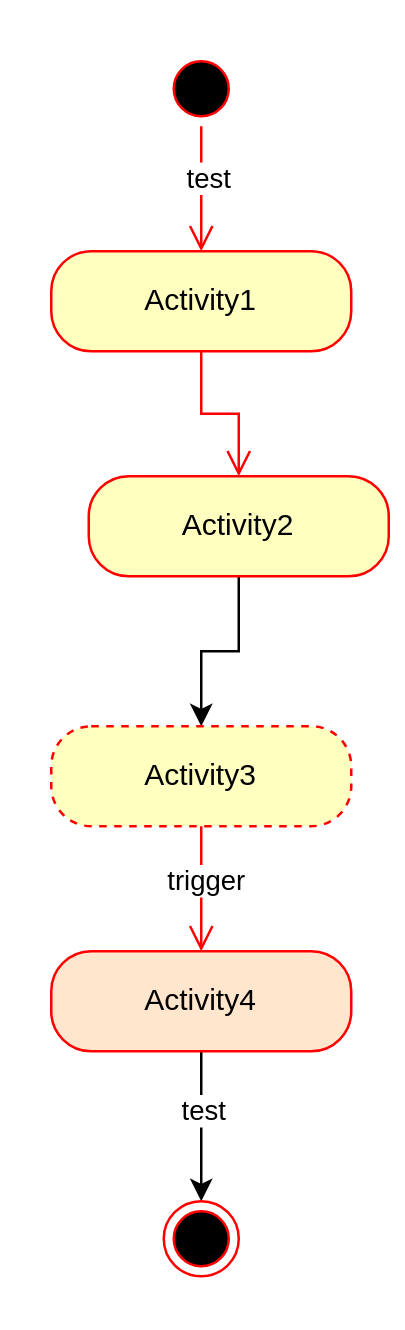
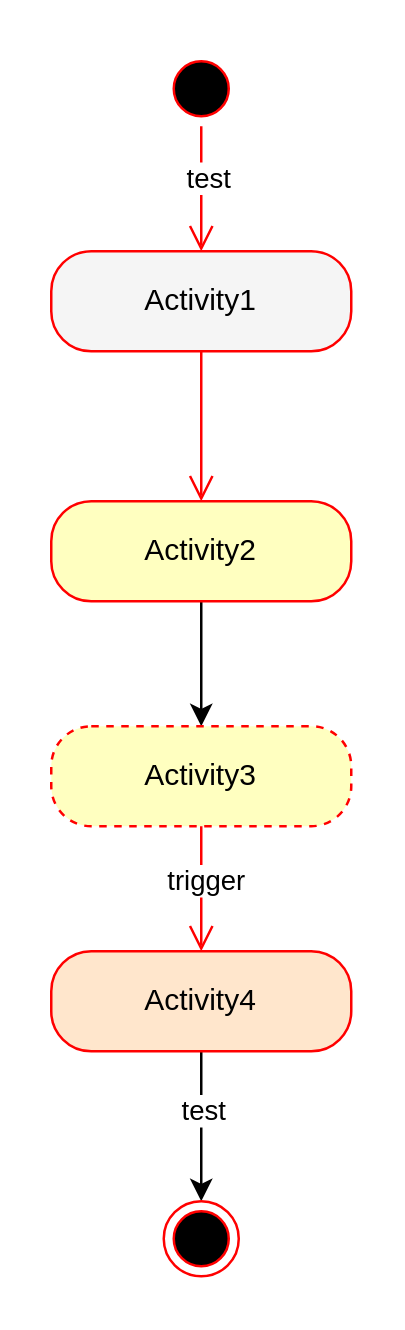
(201, 301) -> (201, 301)
(239, 526) -> (201, 551)
